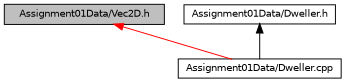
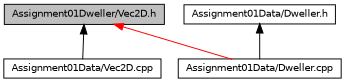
(84, 14) -> (84, 14)
none -> (82, 69)
